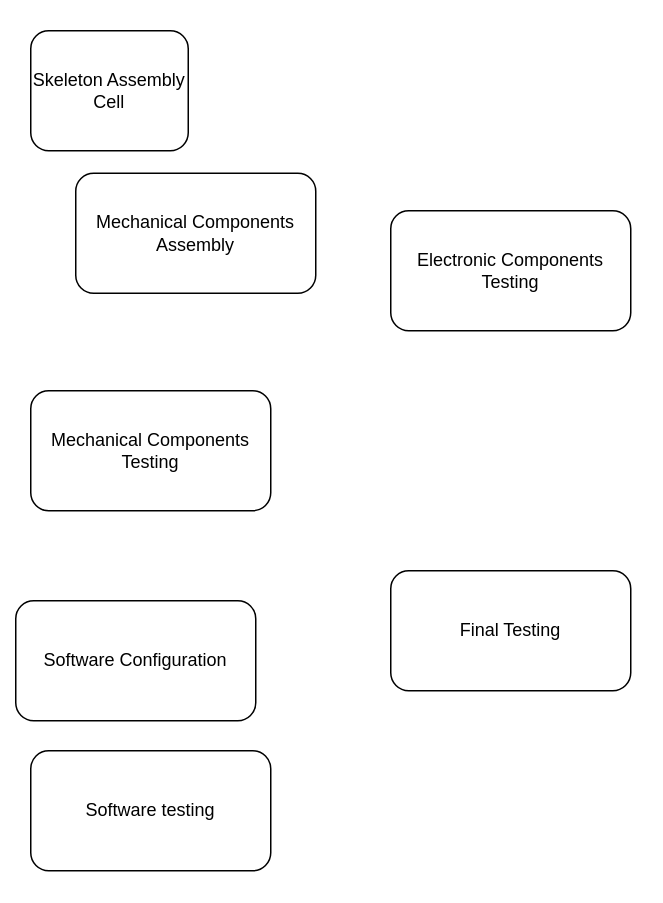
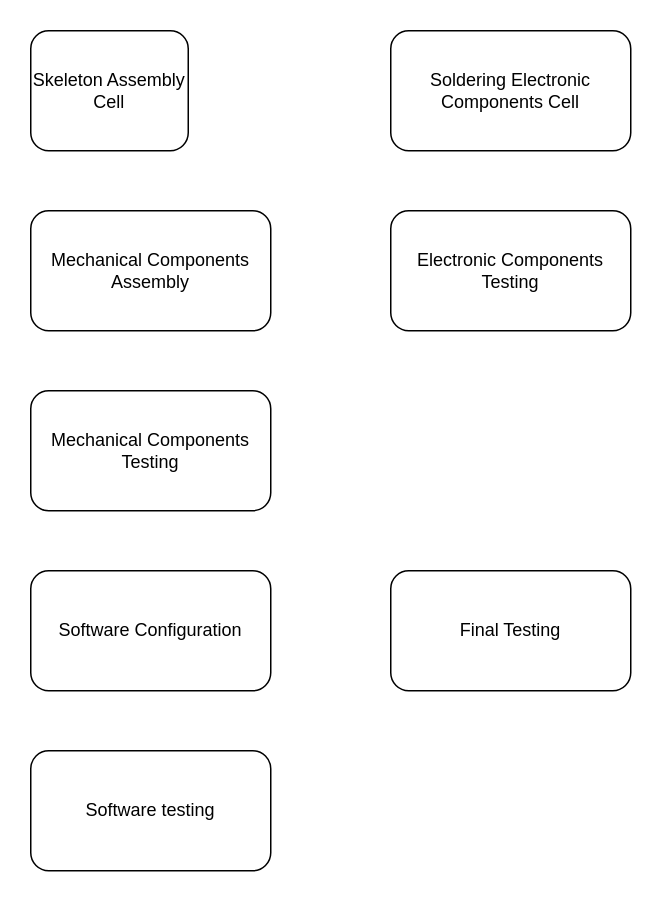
none -> (511, 91)
(196, 233) -> (151, 271)
(136, 661) -> (151, 631)
